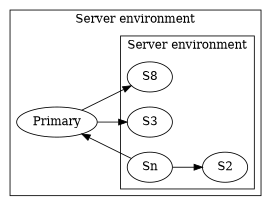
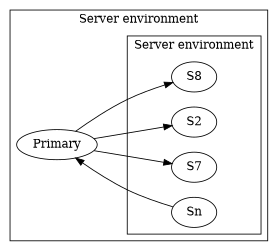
(150, 122) -> (194, 167)
(183, 167) -> (132, 132)
